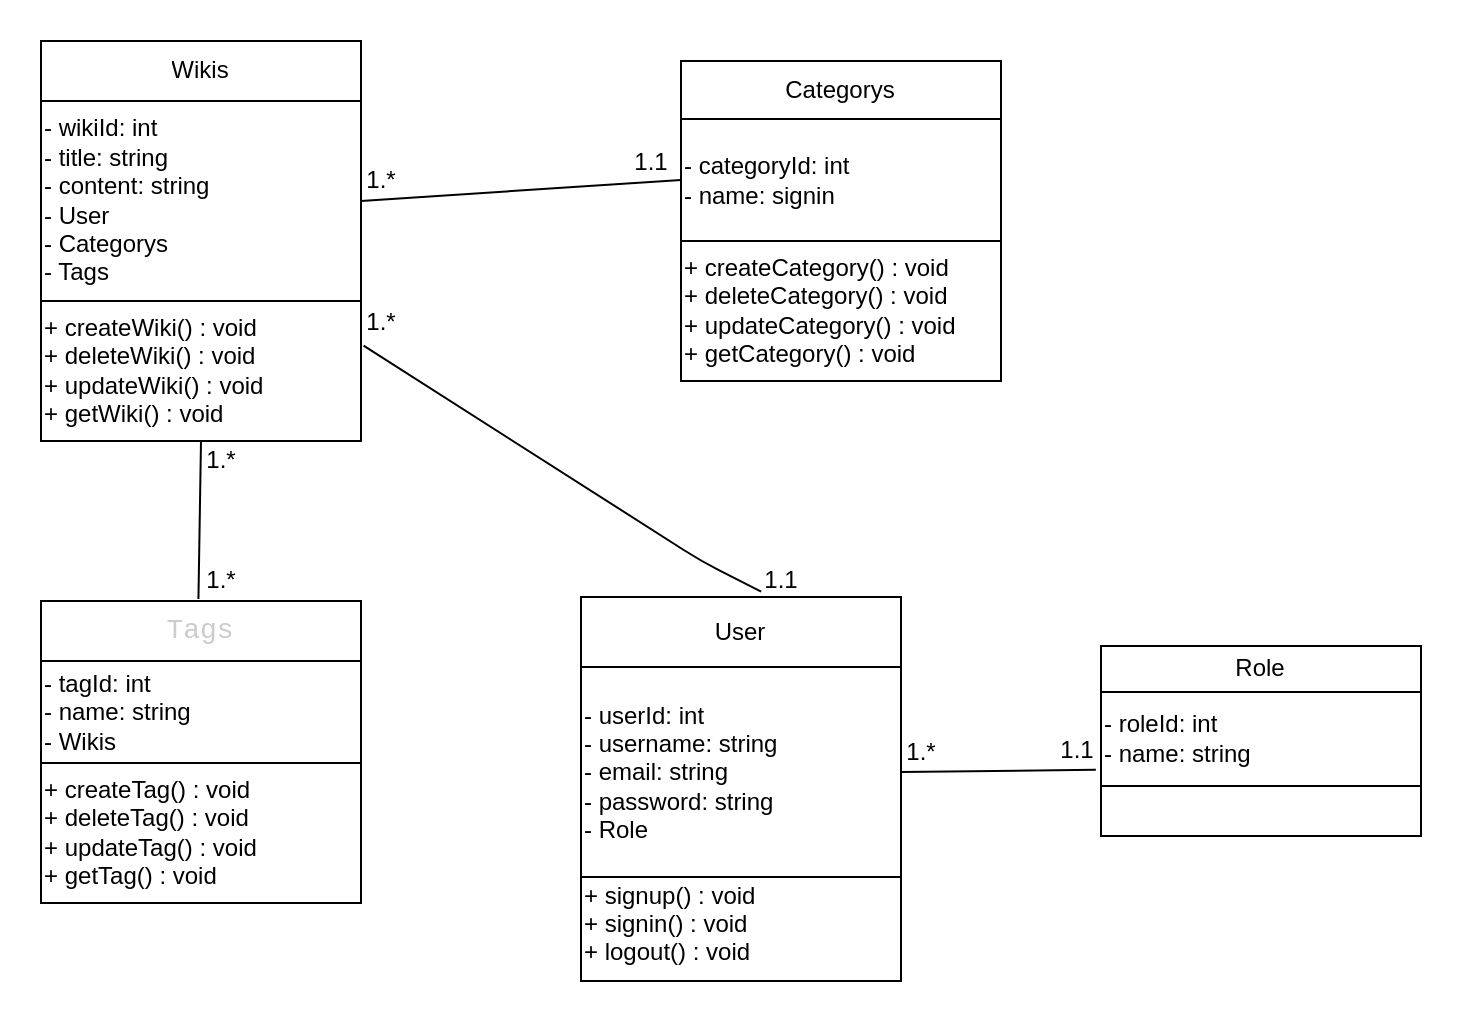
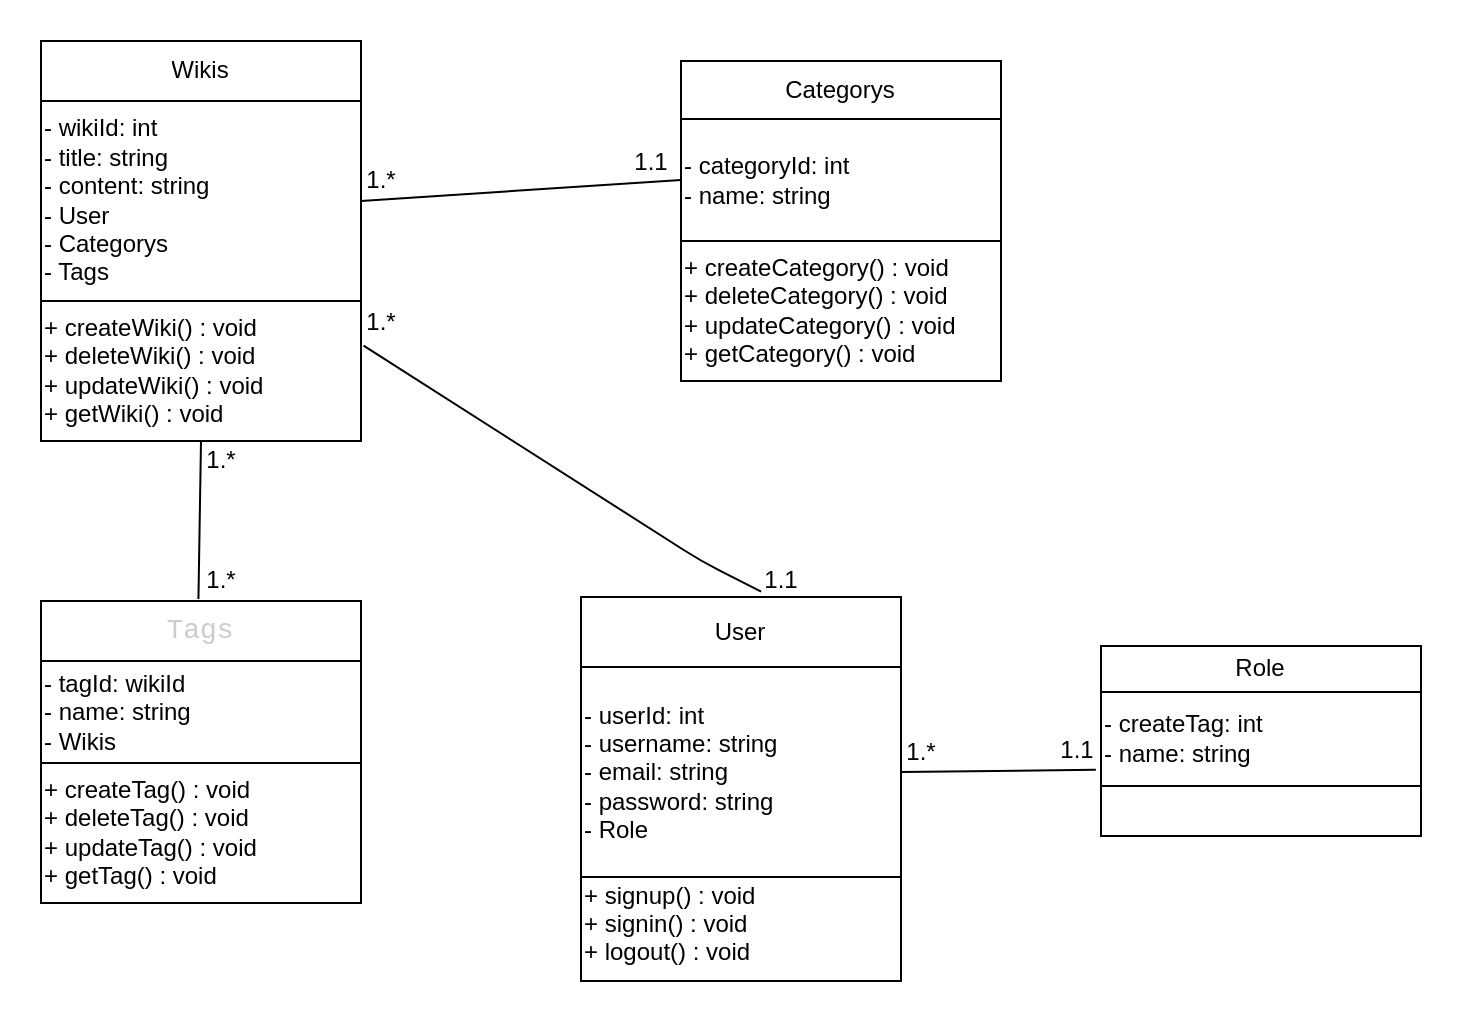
(787, 181) -> (787, 181)
(127, 713) -> (130, 713)
(1187, 739) -> (1200, 739)
